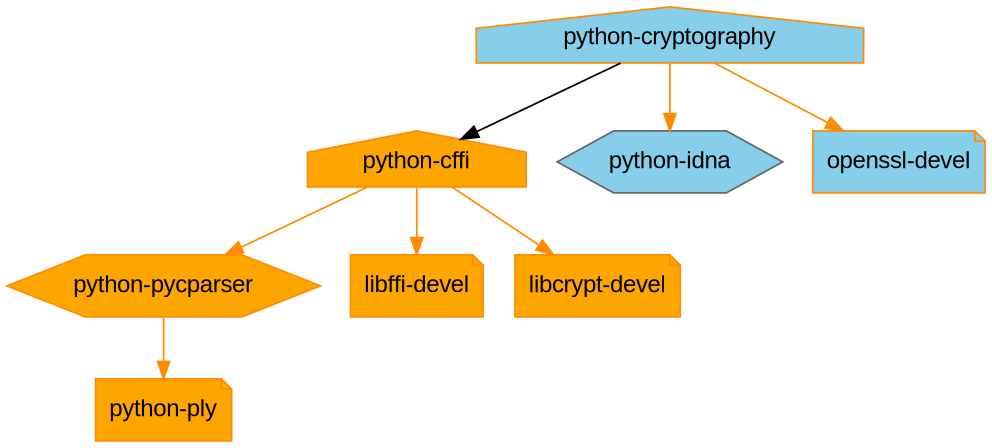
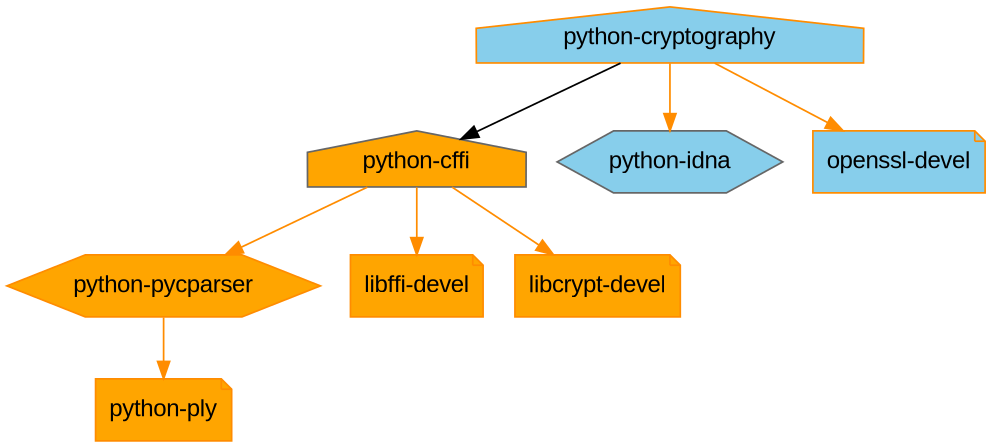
(417, 162) -> (417, 162)
